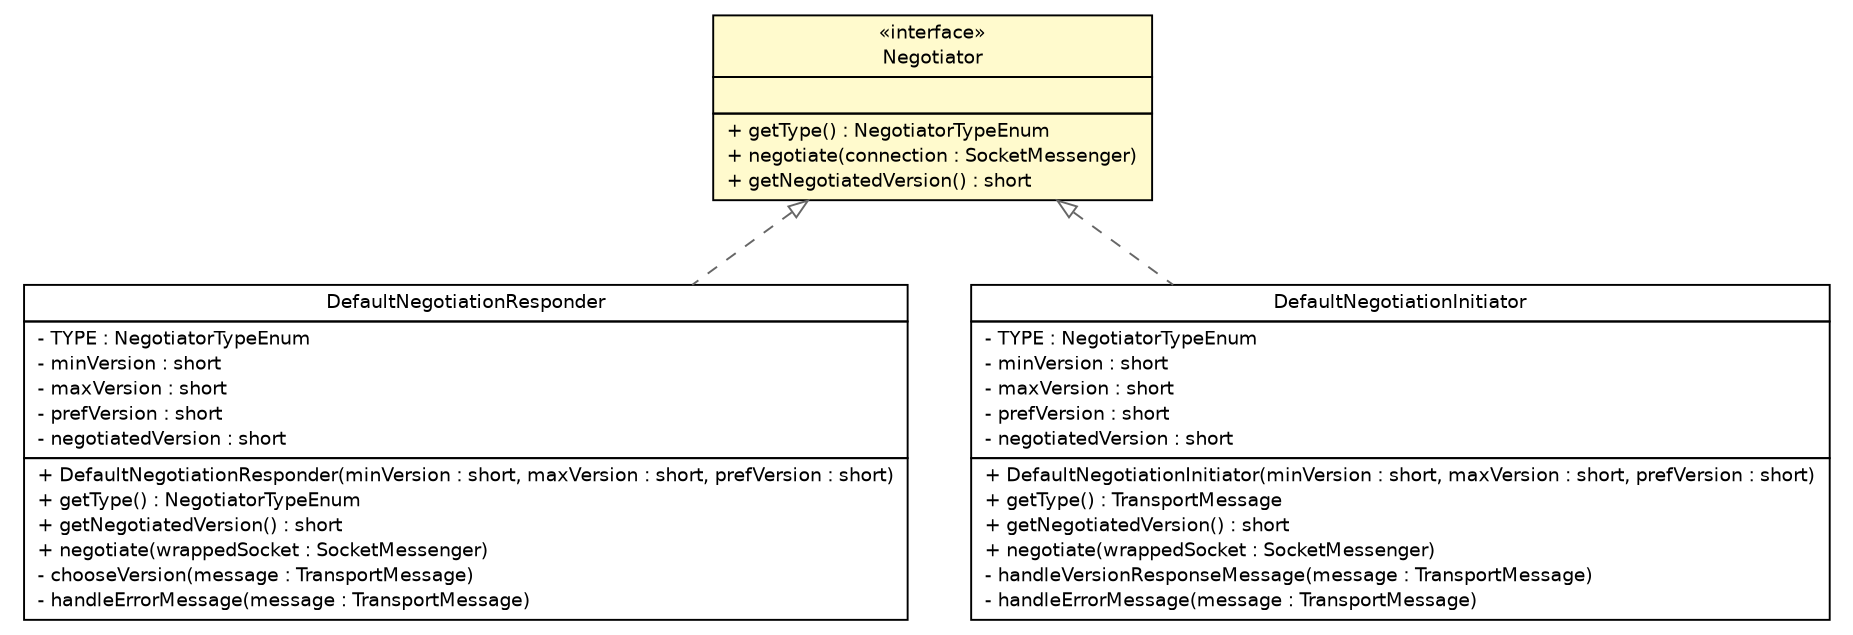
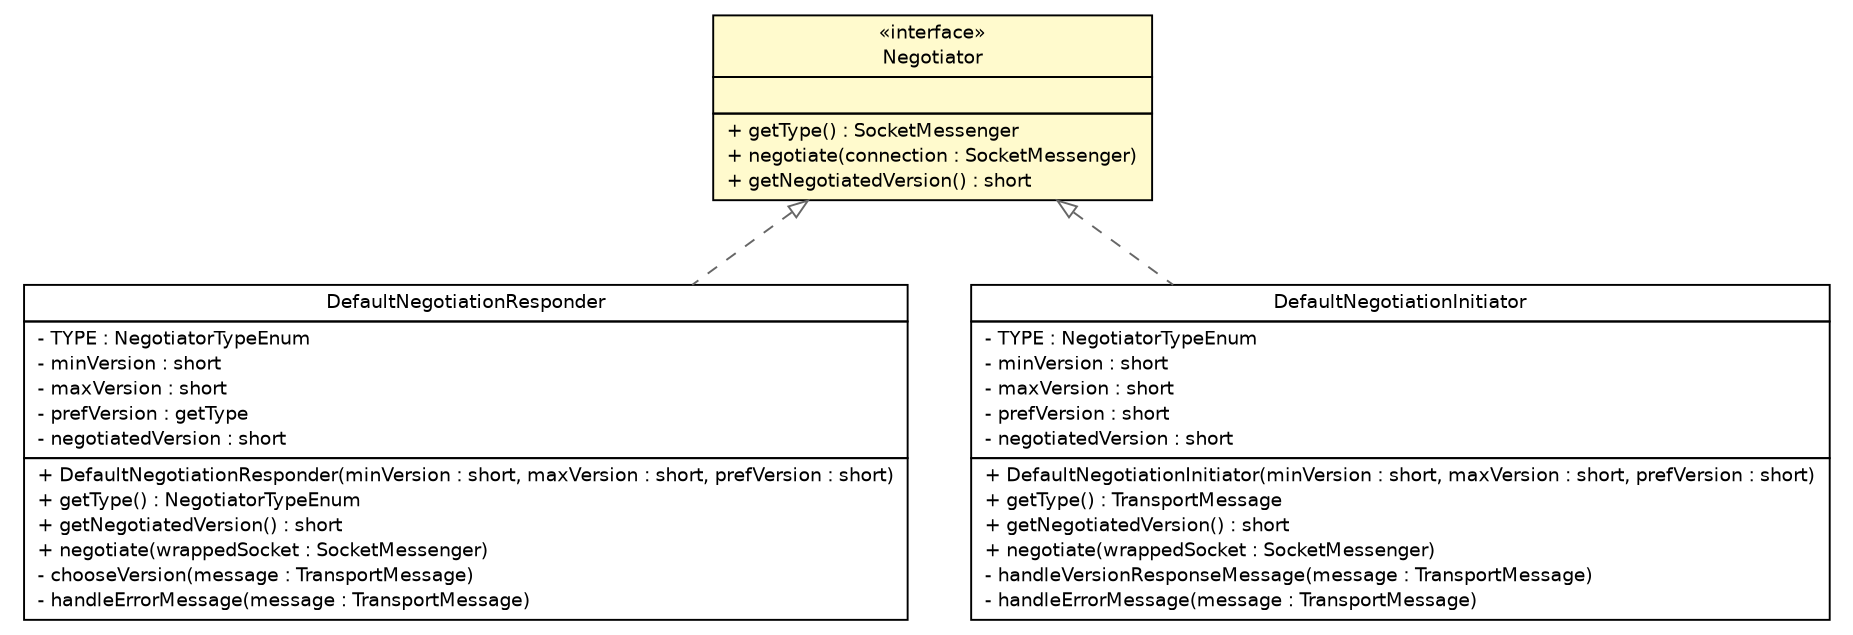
(889, 131) -> (873, 131)
(131, 414) -> (143, 414)
